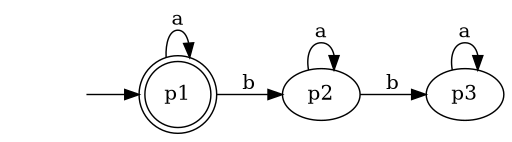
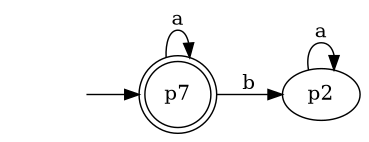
(178, 95) -> (178, 95)
(465, 95) -> none
